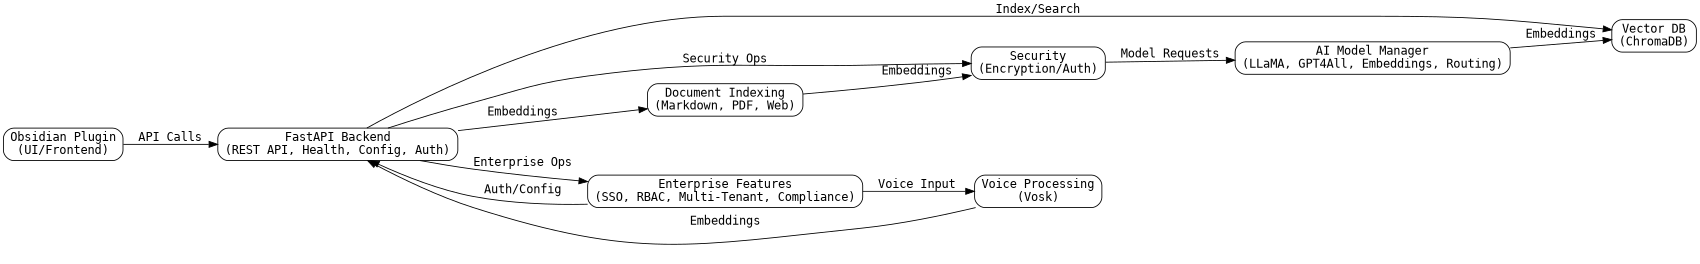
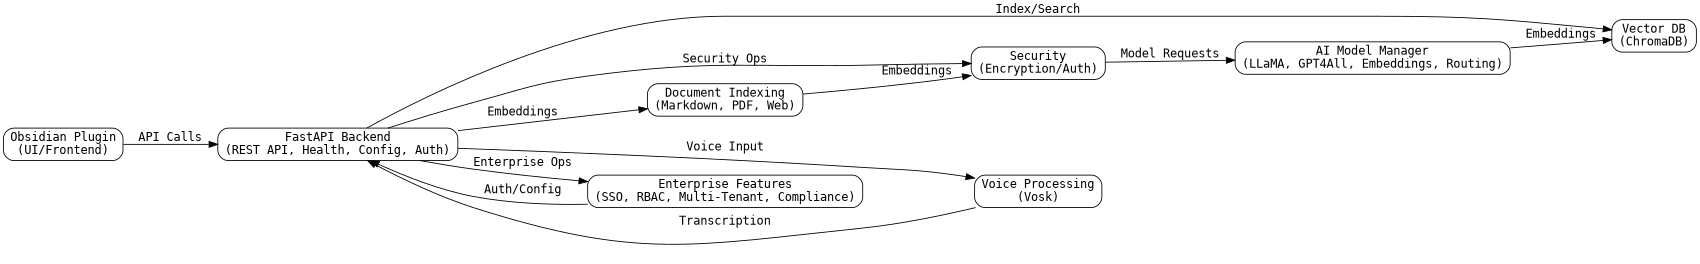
(914, 191) -> (712, 159)
(725, 222) -> (725, 222)
